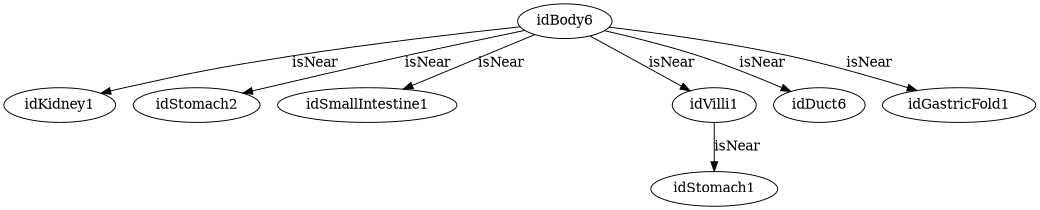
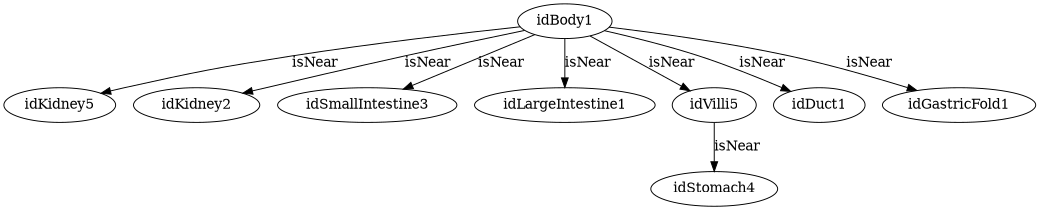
(565, 21) -> (565, 21)
(60, 105) -> (60, 105)
(197, 105) -> (197, 105)
(367, 105) -> (367, 105)
none -> (565, 105)
(714, 105) -> (714, 105)
(819, 105) -> (819, 105)
(714, 189) -> (714, 189)
